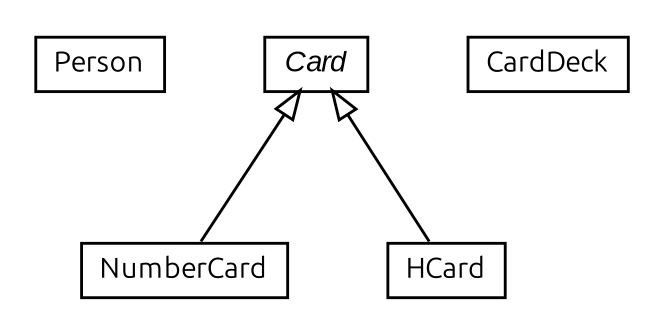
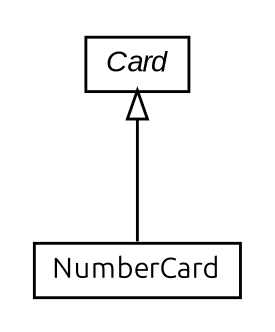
(99, 63) -> none
(548, 63) -> none
(445, 269) -> none
